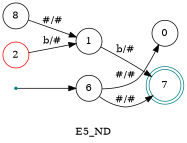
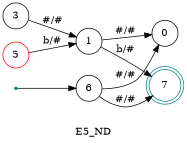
(16, 16) -> (16, 16)
none -> (123, 38)
(16, 55) -> (16, 55)
